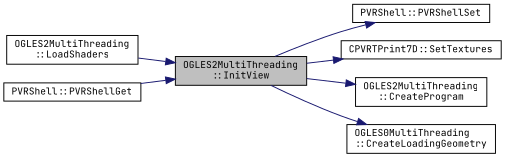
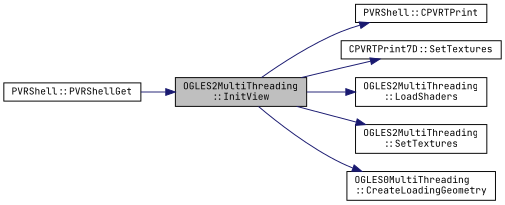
(421, 13) -> (421, 13)
(152, 60) -> (326, 92)
(421, 92) -> (421, 139)
